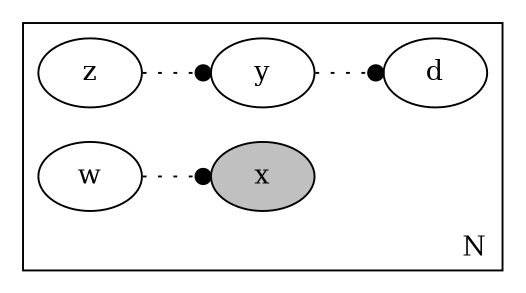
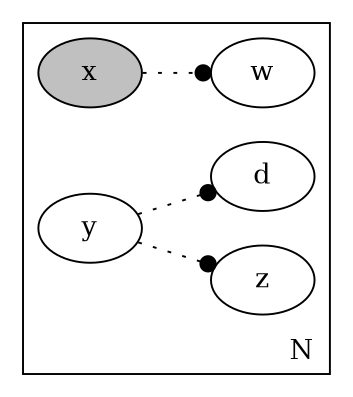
(169, 73) -> (169, 252)
(169, 176) -> (169, 73)
